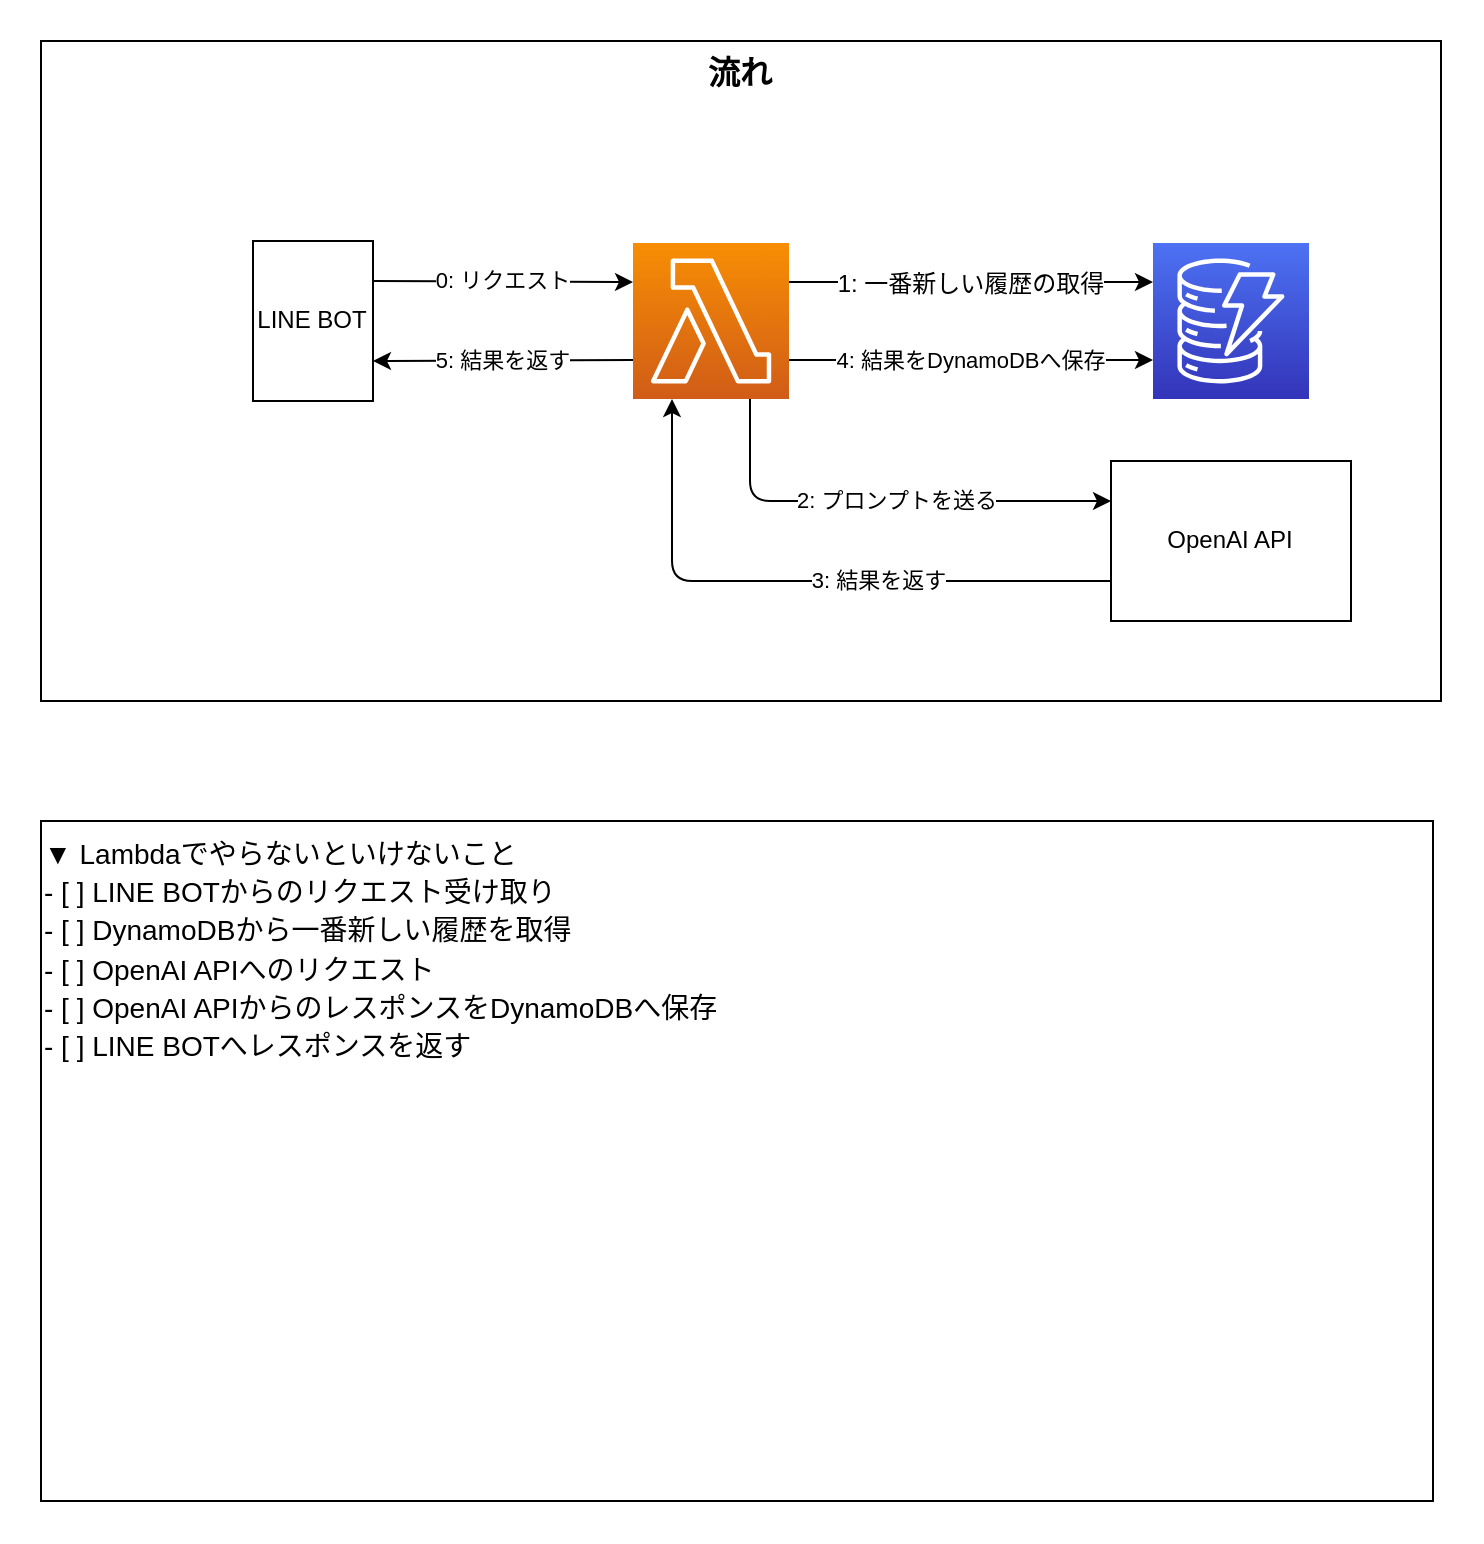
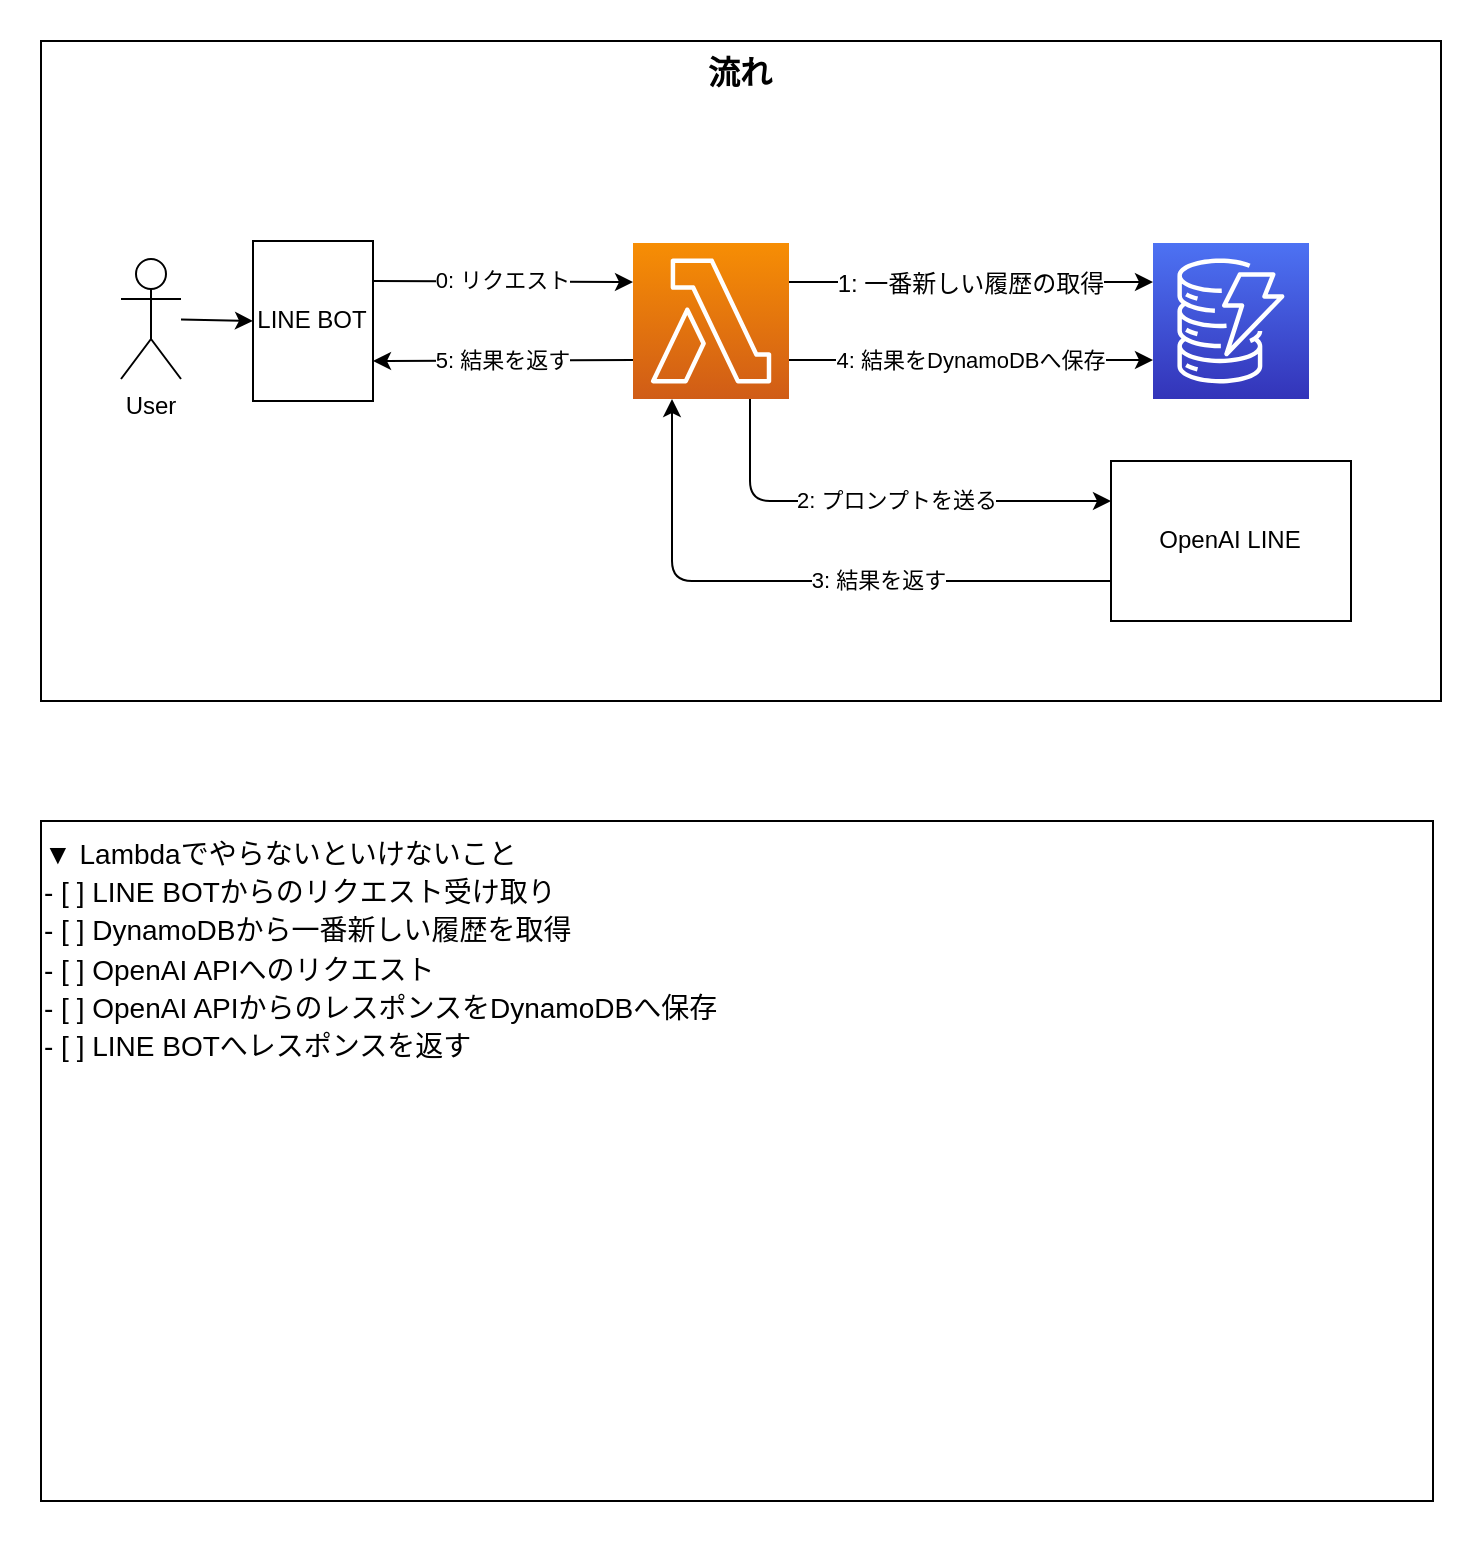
none -> (151, 319)
none -> (210, 320)
(1231, 541) -> (1231, 541)
